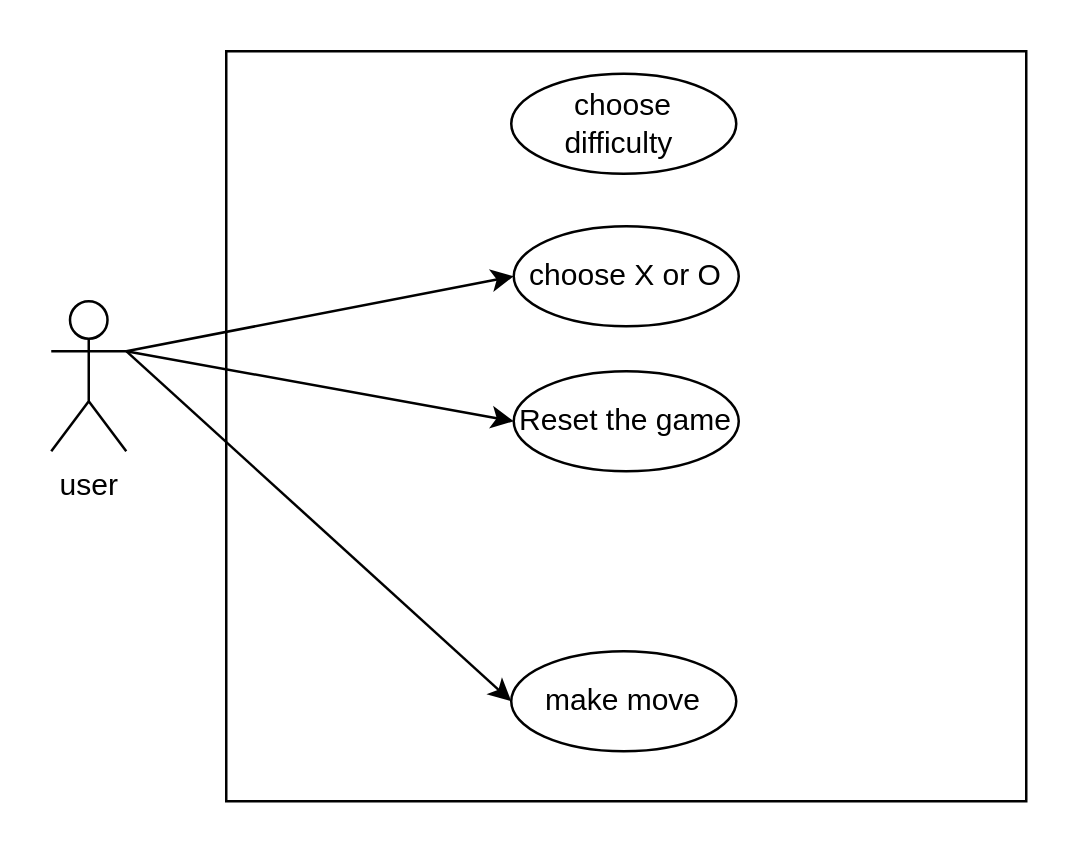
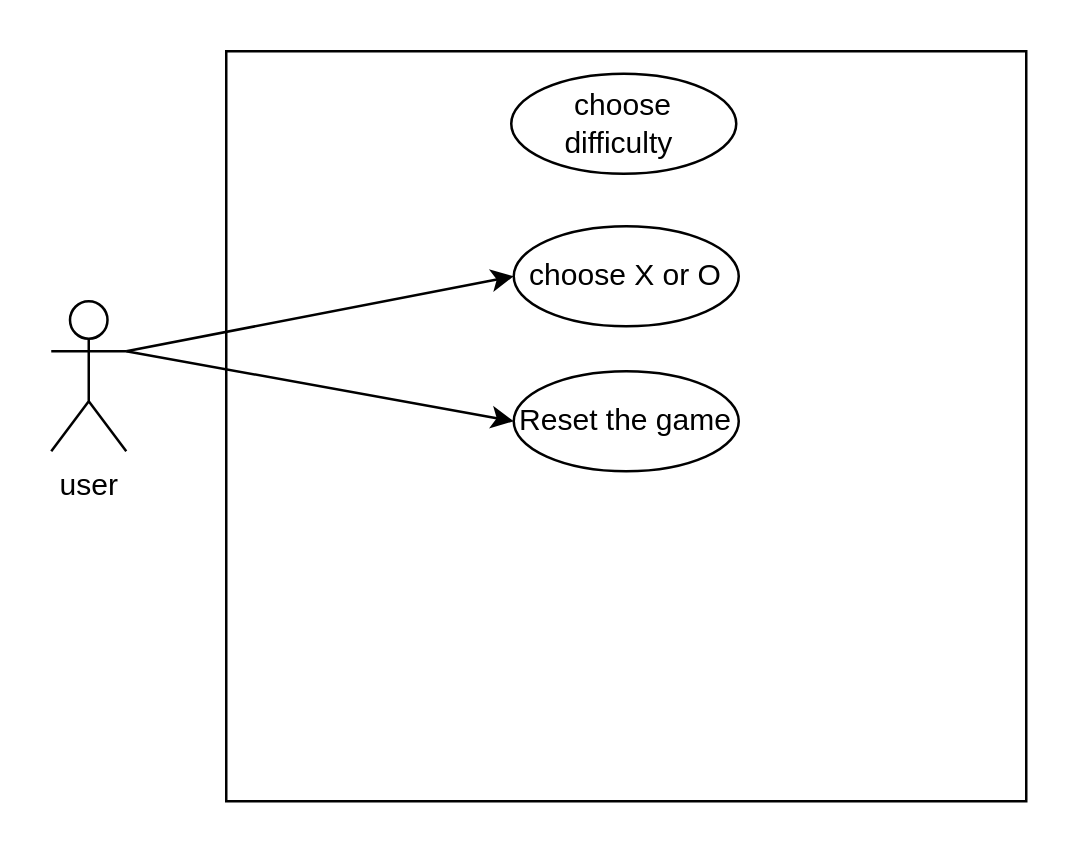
(316, 524) -> none
(624, 701) -> none
